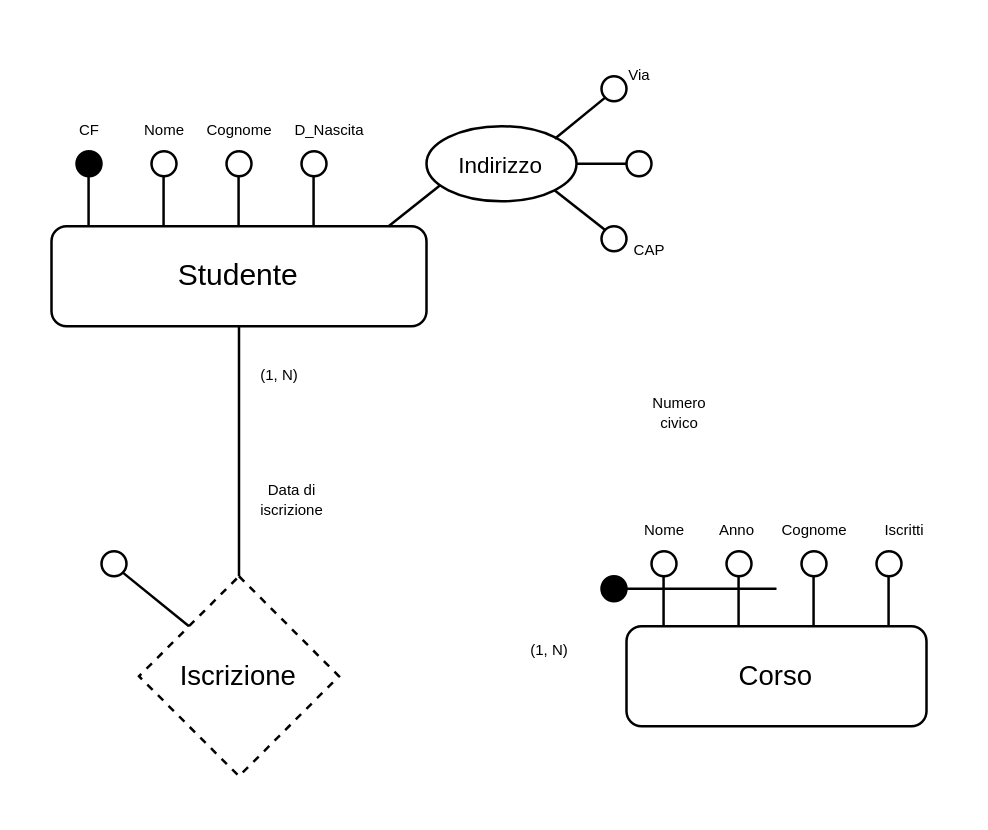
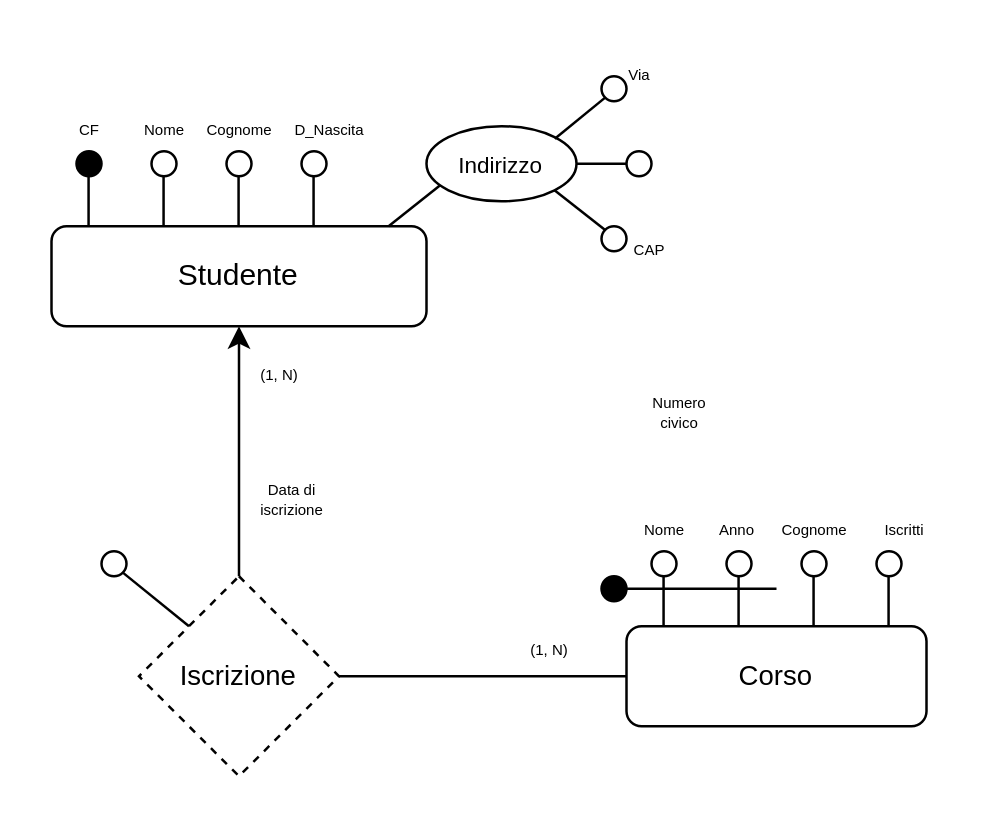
(239, 337) -> (239, 344)
none -> (482, 676)
